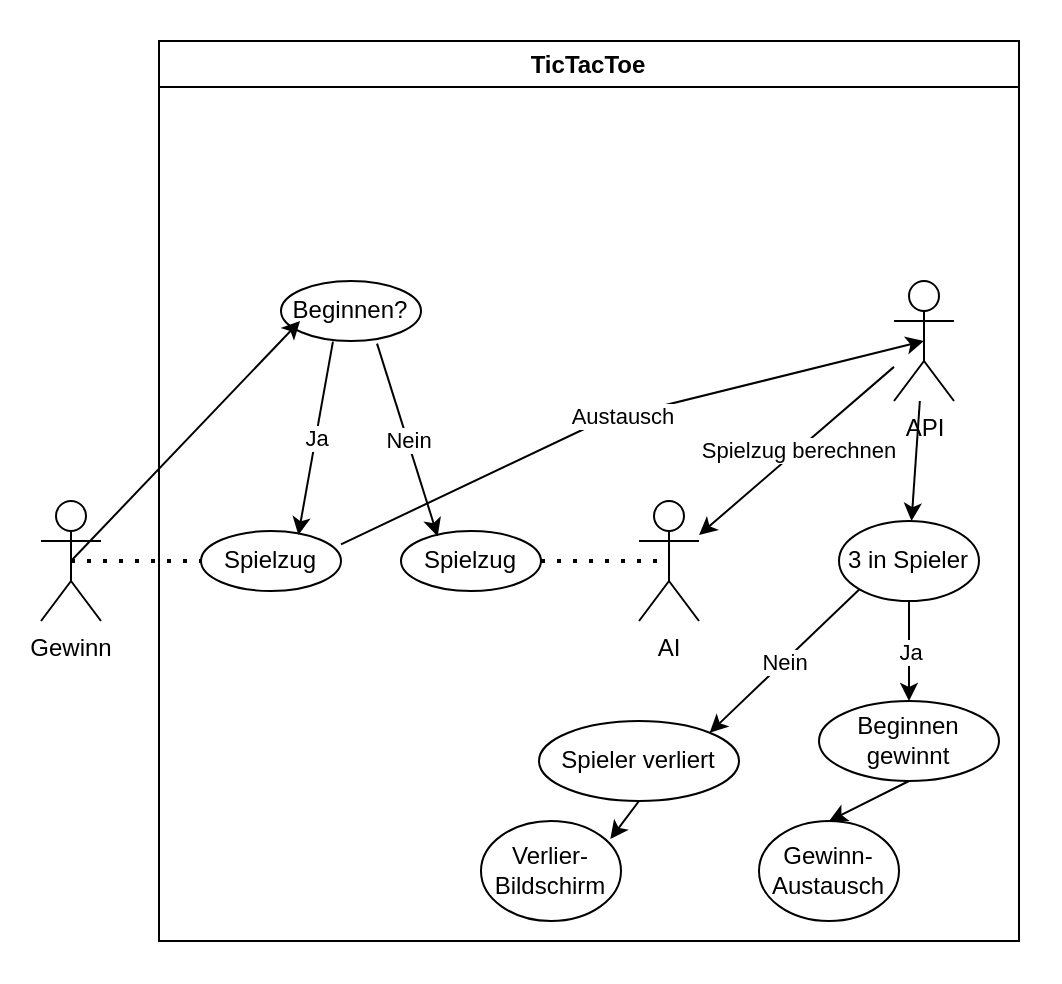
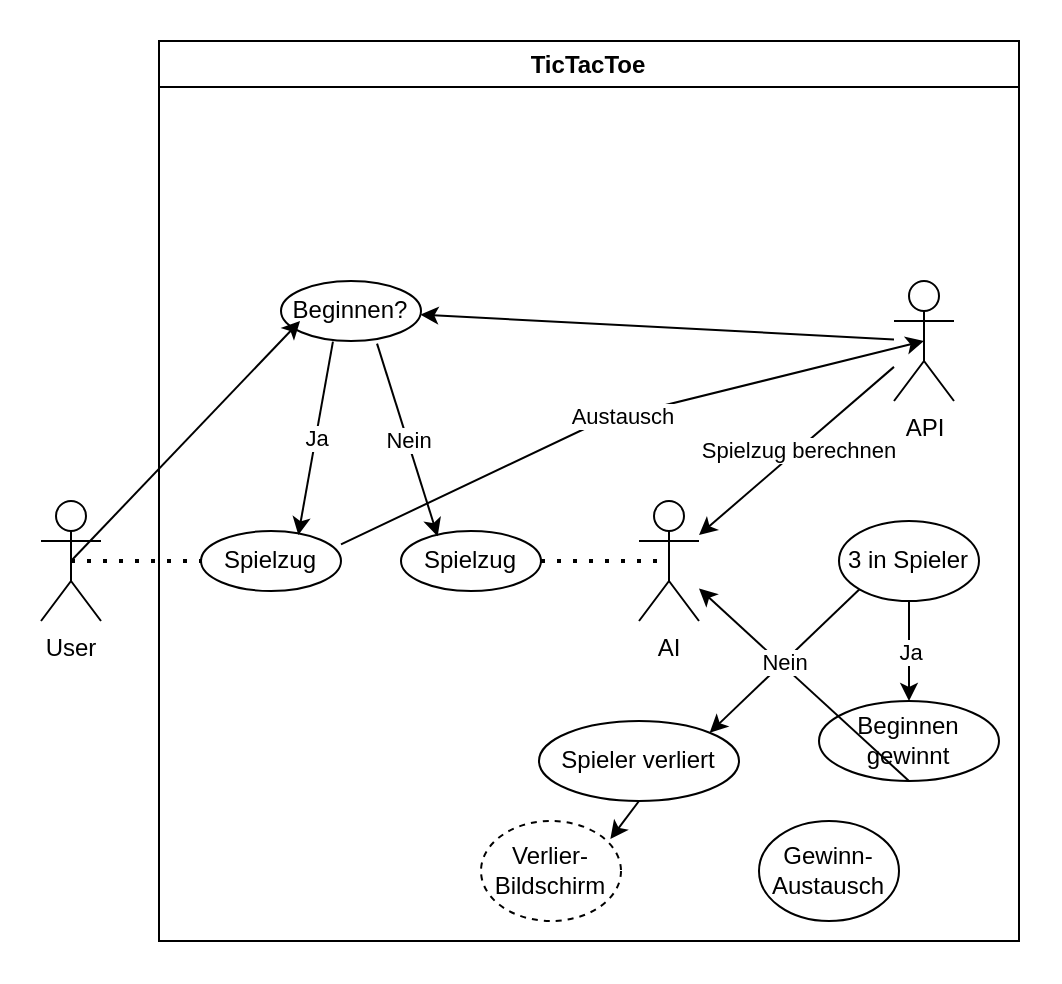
(916, 454) -> (664, 327)
(72, 649) -> (72, 649)
(875, 798) -> (851, 728)
(551, 871) -> (551, 871)
